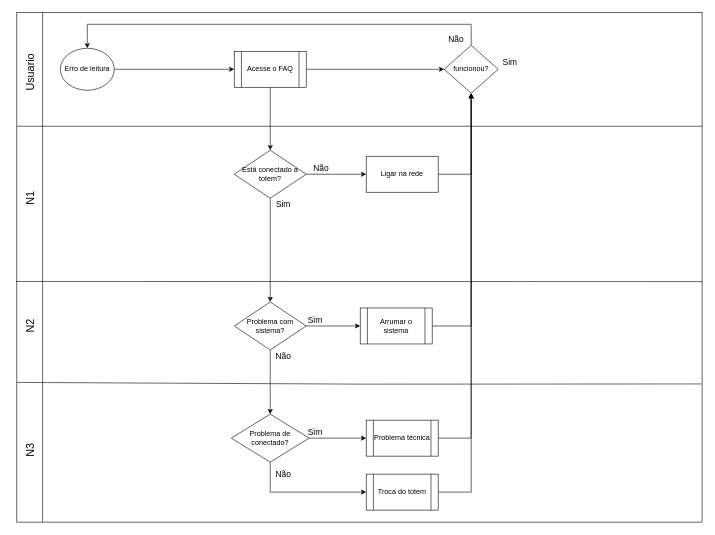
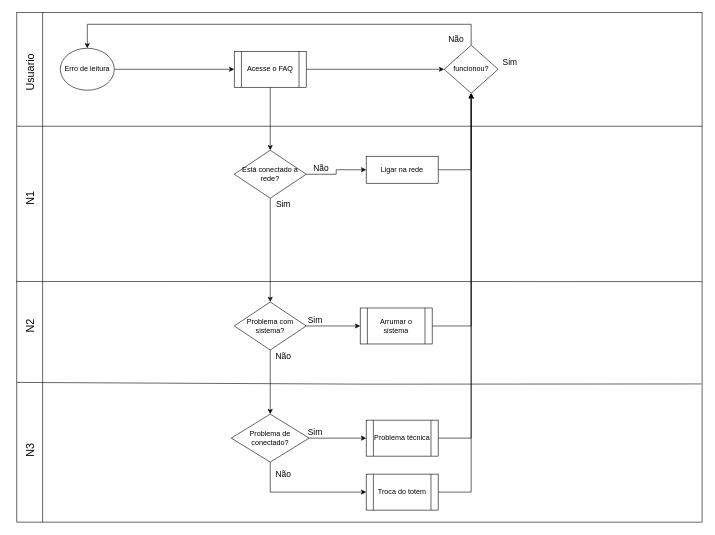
(270, 174) -> (270, 174)
(402, 174) -> (402, 170)
